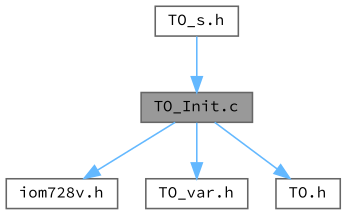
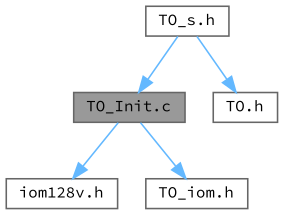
(246, 146) -> (212, 58)
(62, 194) -> (62, 194)
(197, 194) -> (197, 194)
